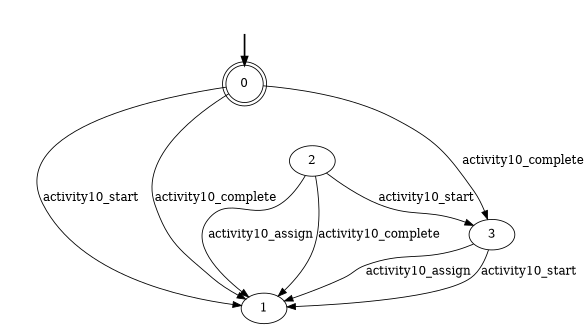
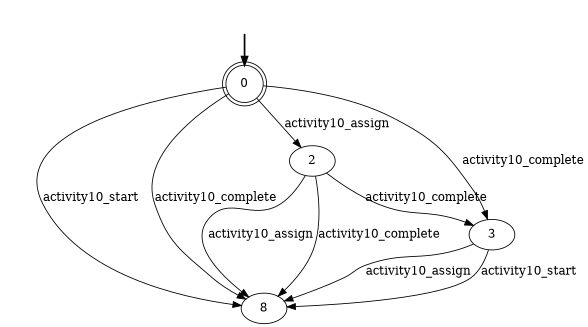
none -> (276, 120)
(426, 198) -> (426, 198)
(264, 308) -> (264, 308)
